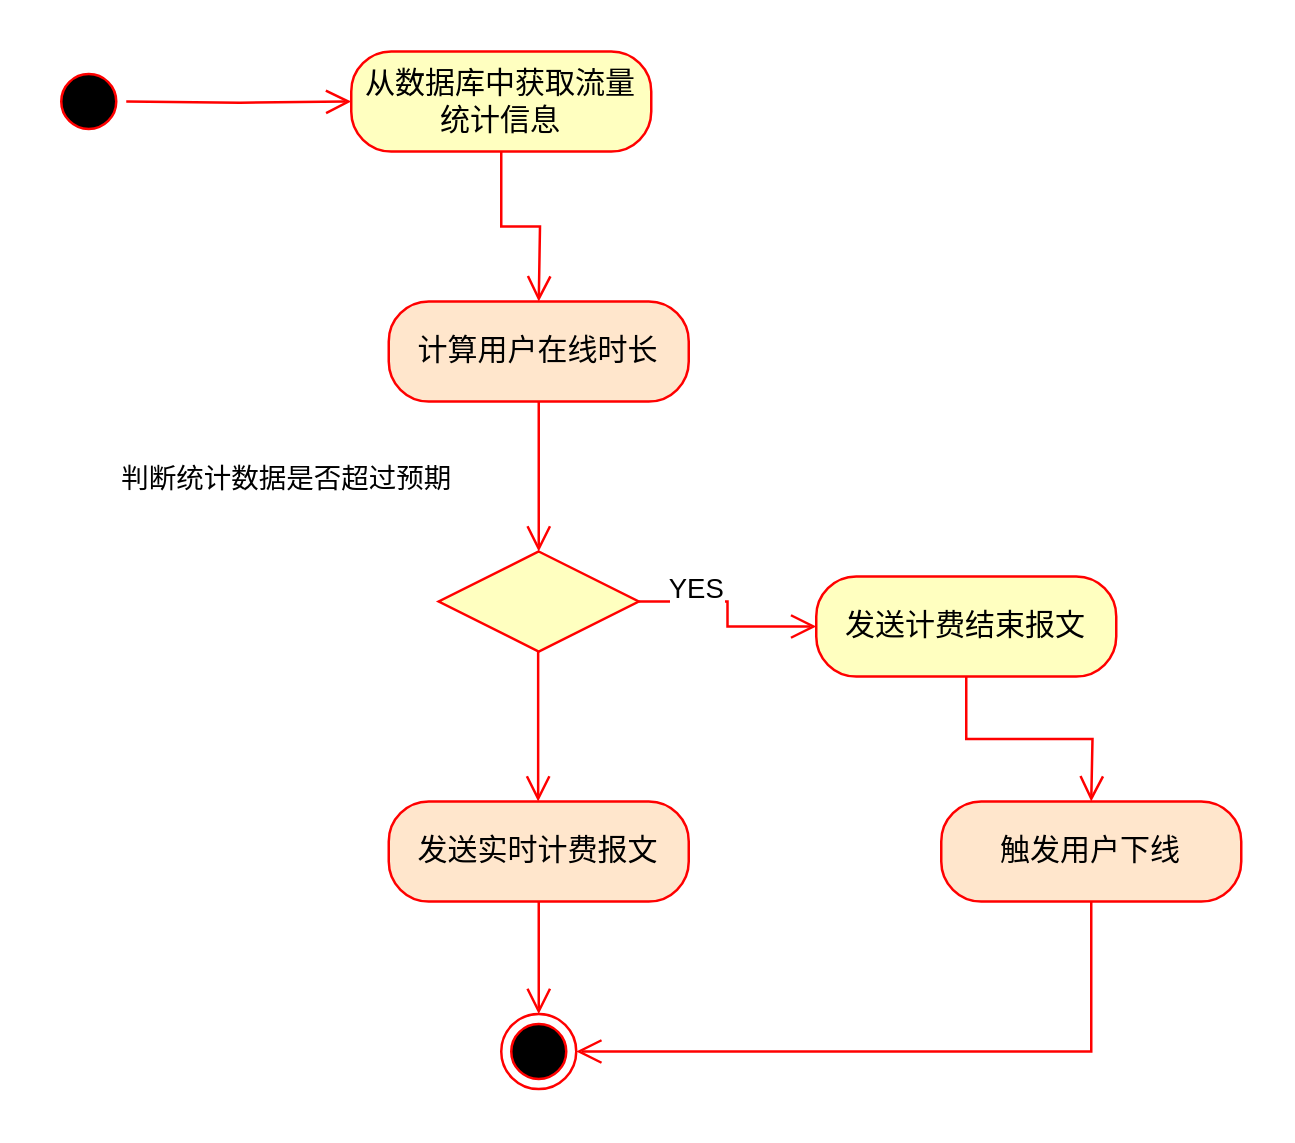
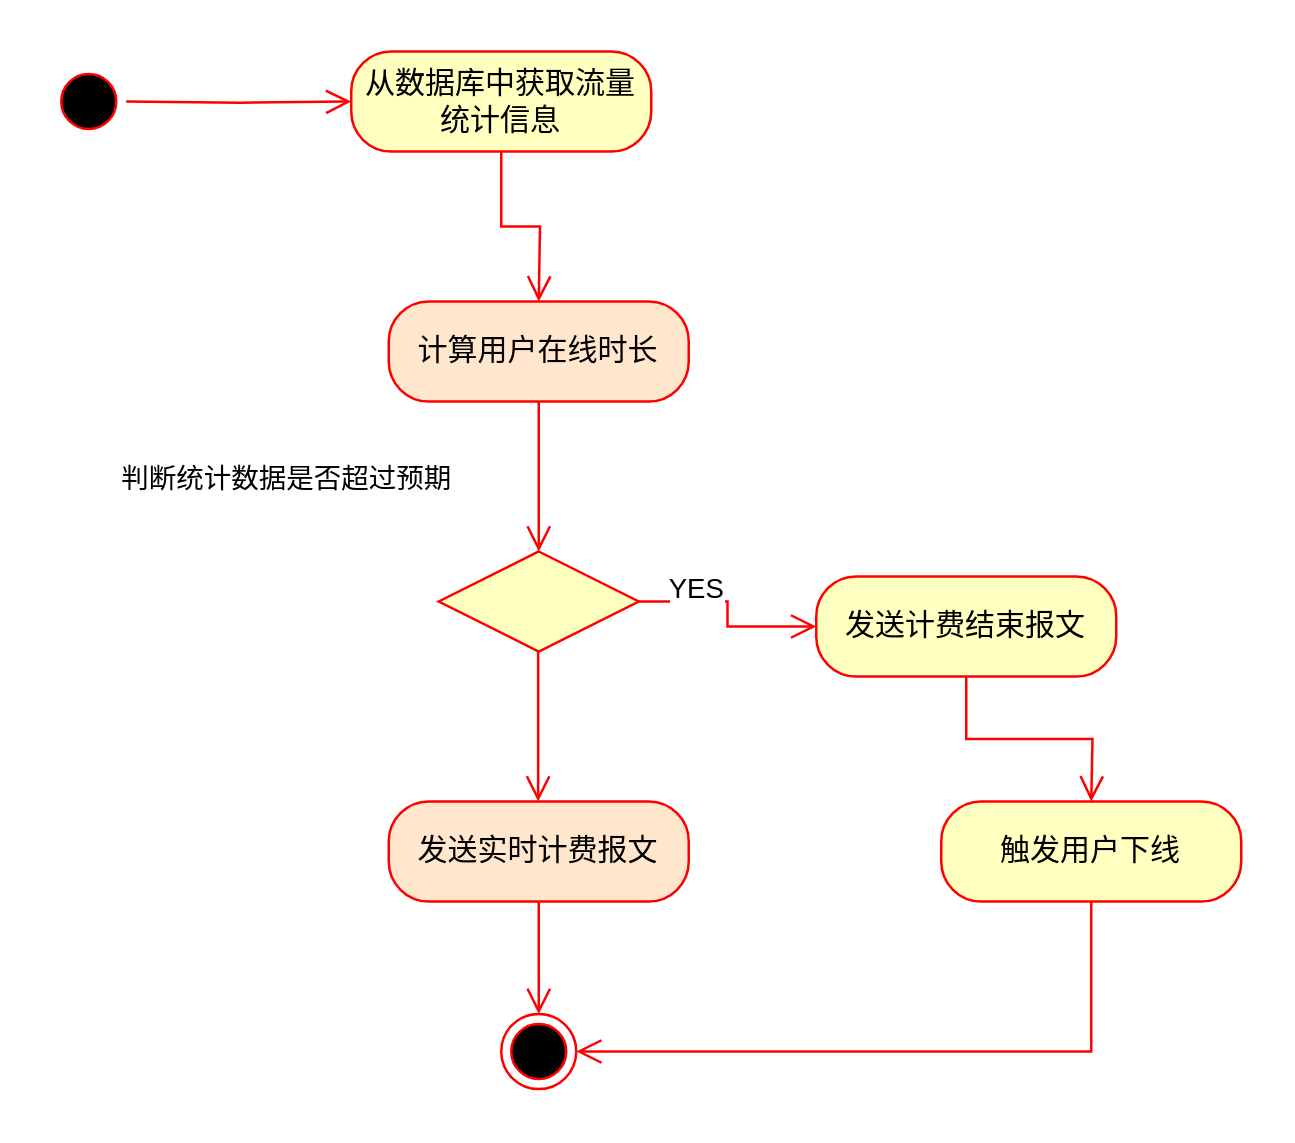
(1091, 851) -> (1091, 851)
